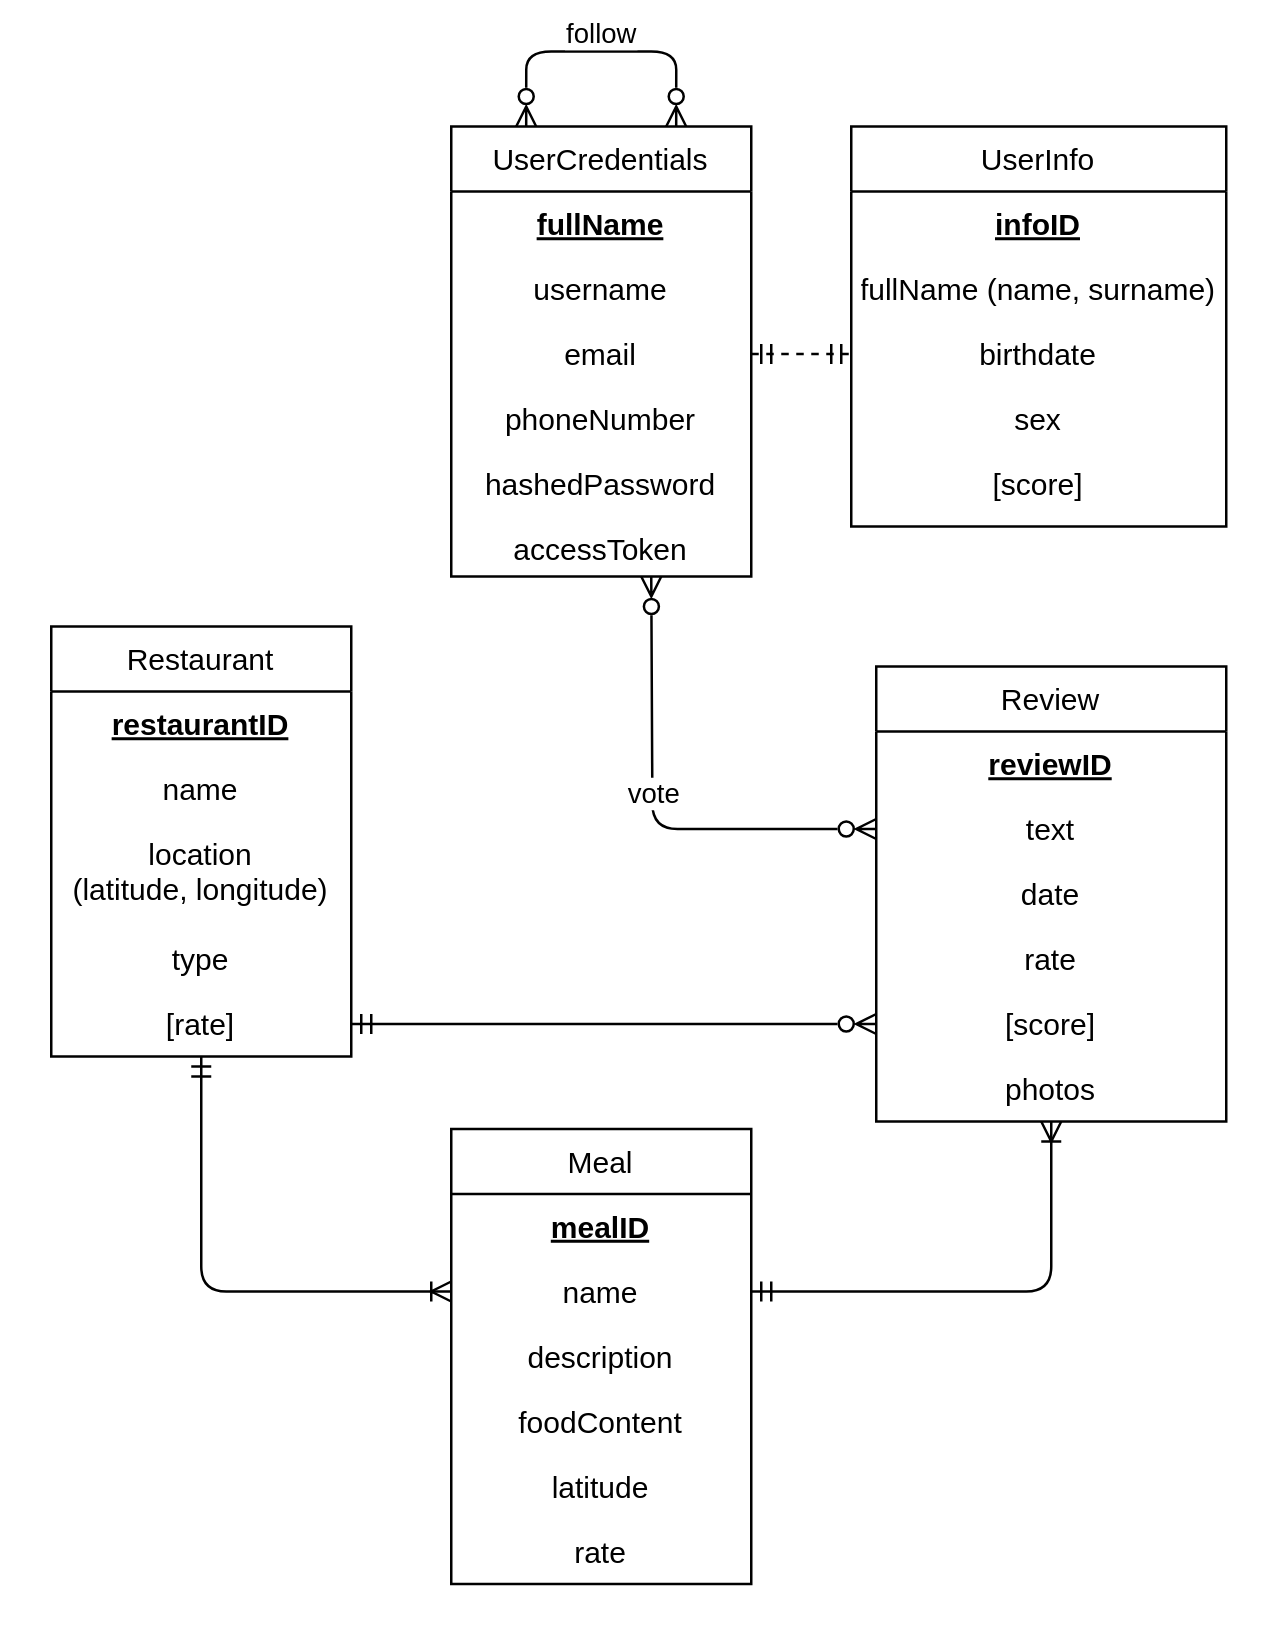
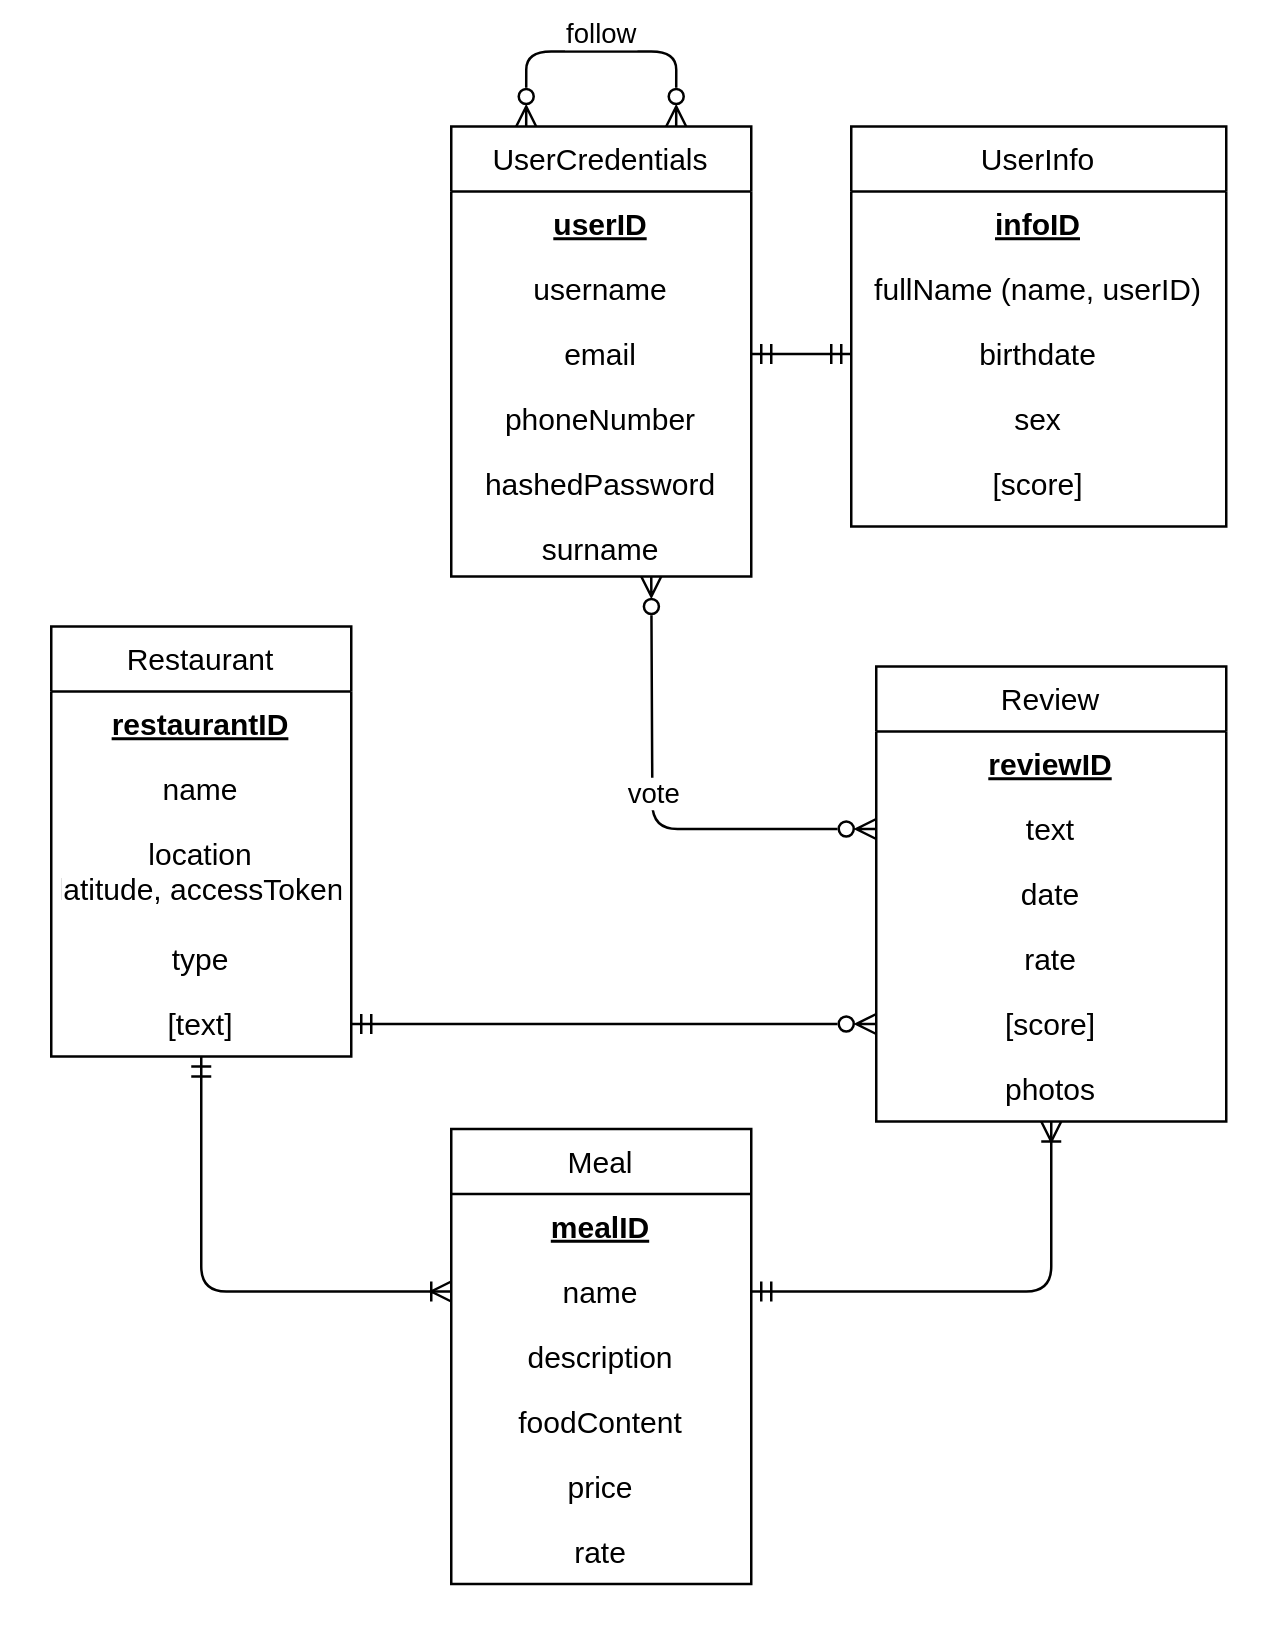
(600, 225) -> (600, 225)
(1038, 290) -> (1038, 290)
(804, 354) -> (804, 354)
(600, 550) -> (600, 550)
(200, 855) -> (200, 855)
(200, 1025) -> (200, 1025)
(600, 1488) -> (600, 1488)
